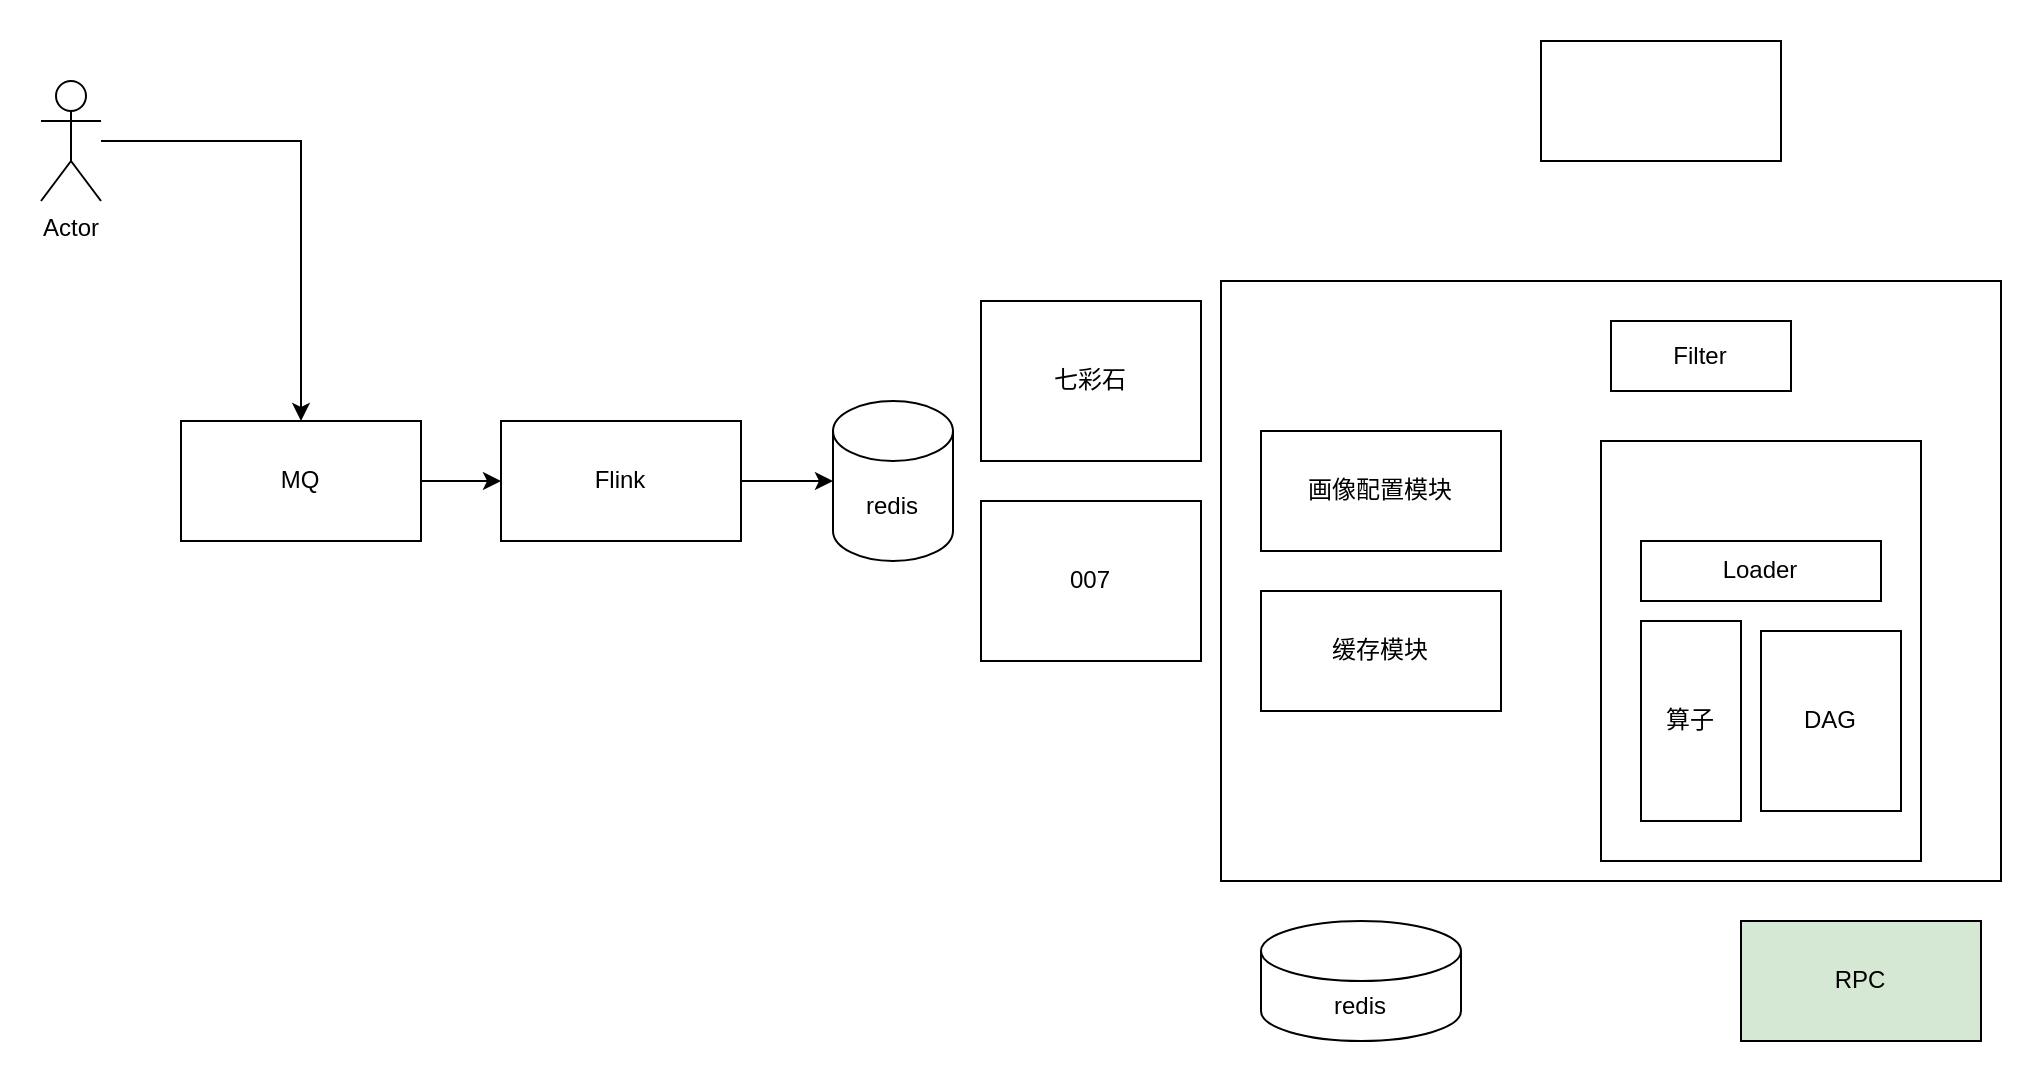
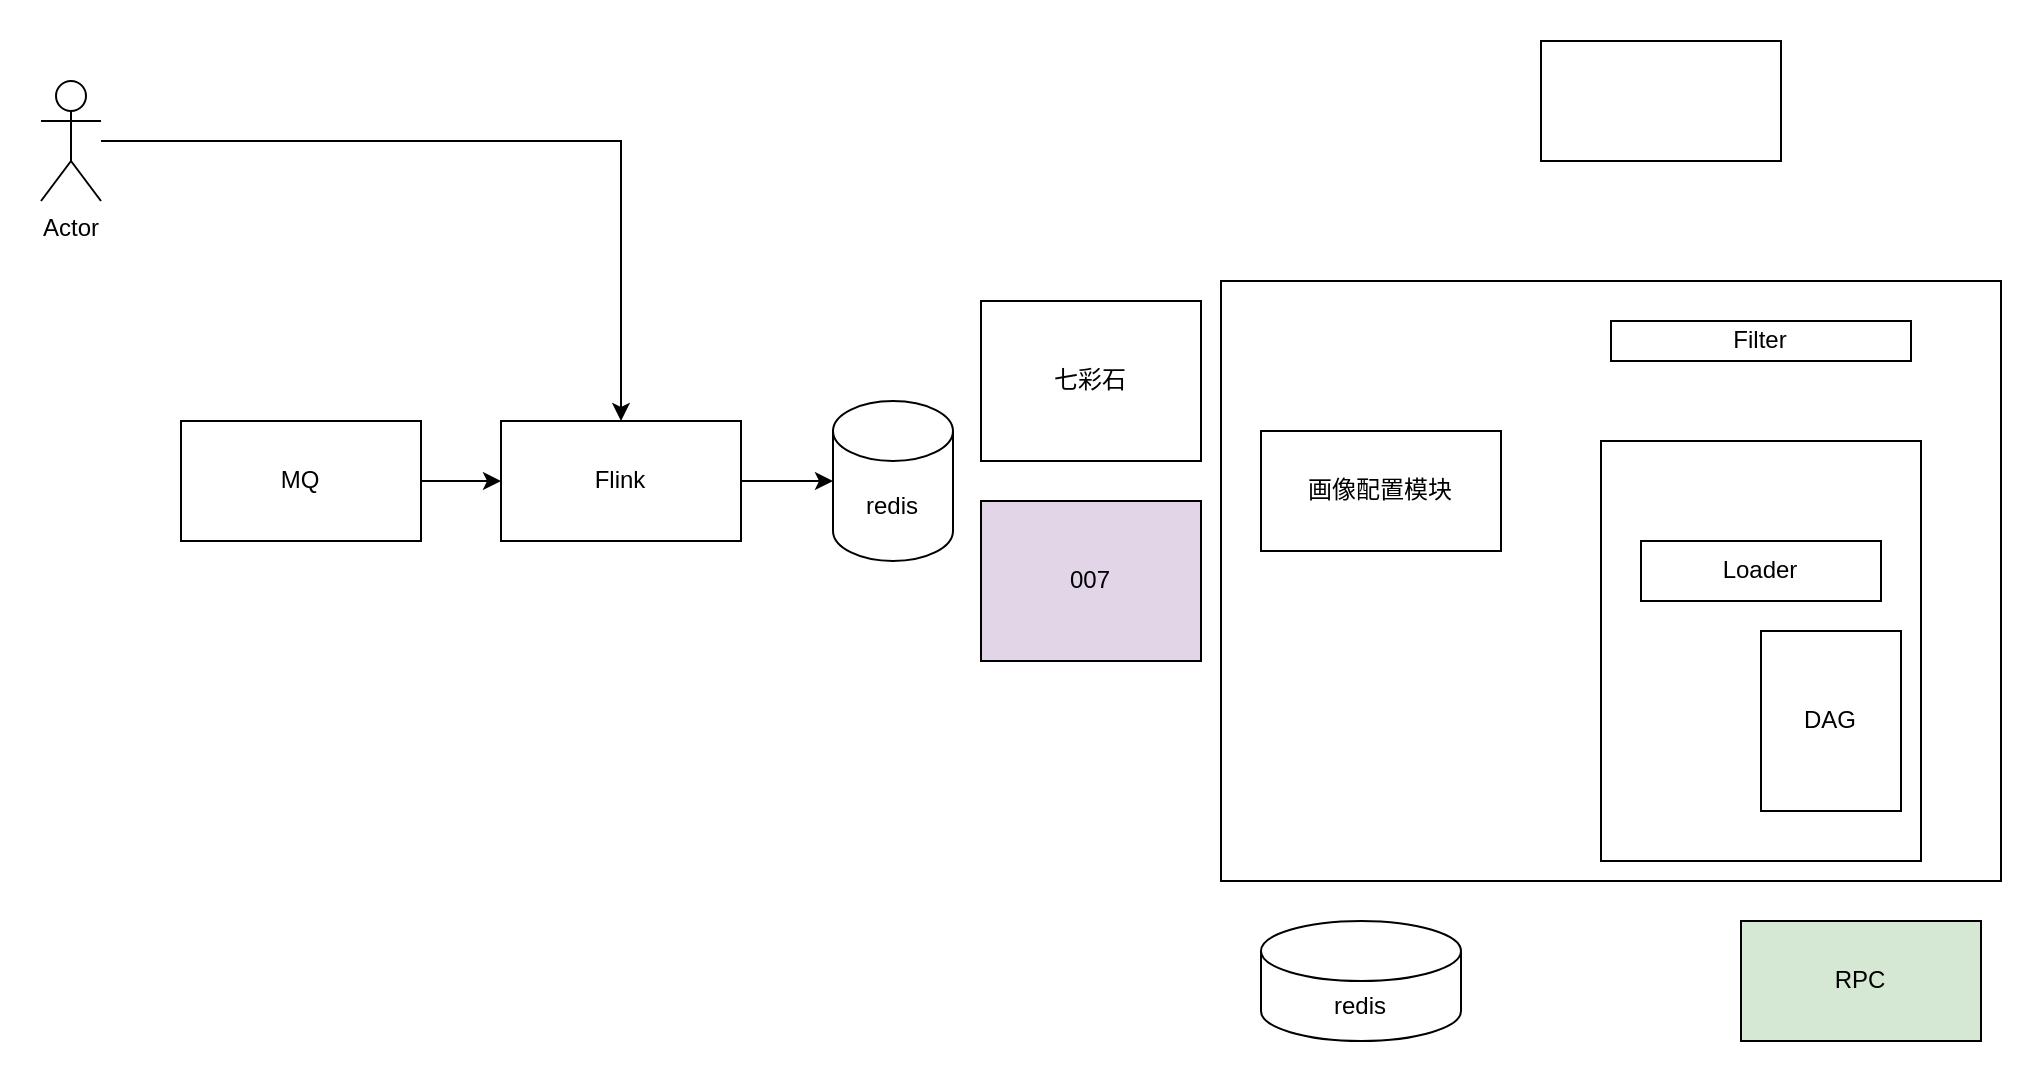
(301, 273) -> (593, 141)
(1701, 356) -> (1761, 341)
(1091, 581) -> (1091, 581)
(1381, 651) -> none
(1691, 721) -> none
